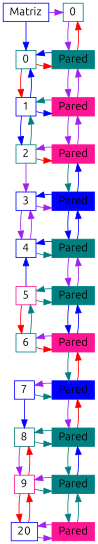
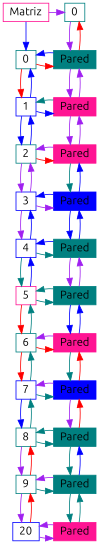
(26, 12) -> (26, 12)
(31, 135) -> (31, 135)
none -> (31, 182)
(31, 229) -> (31, 229)
none -> (21, 268)
none -> (21, 362)
none -> (31, 371)
none -> (31, 418)
(24, 484) -> (26, 484)
(19, 504) -> (21, 504)
